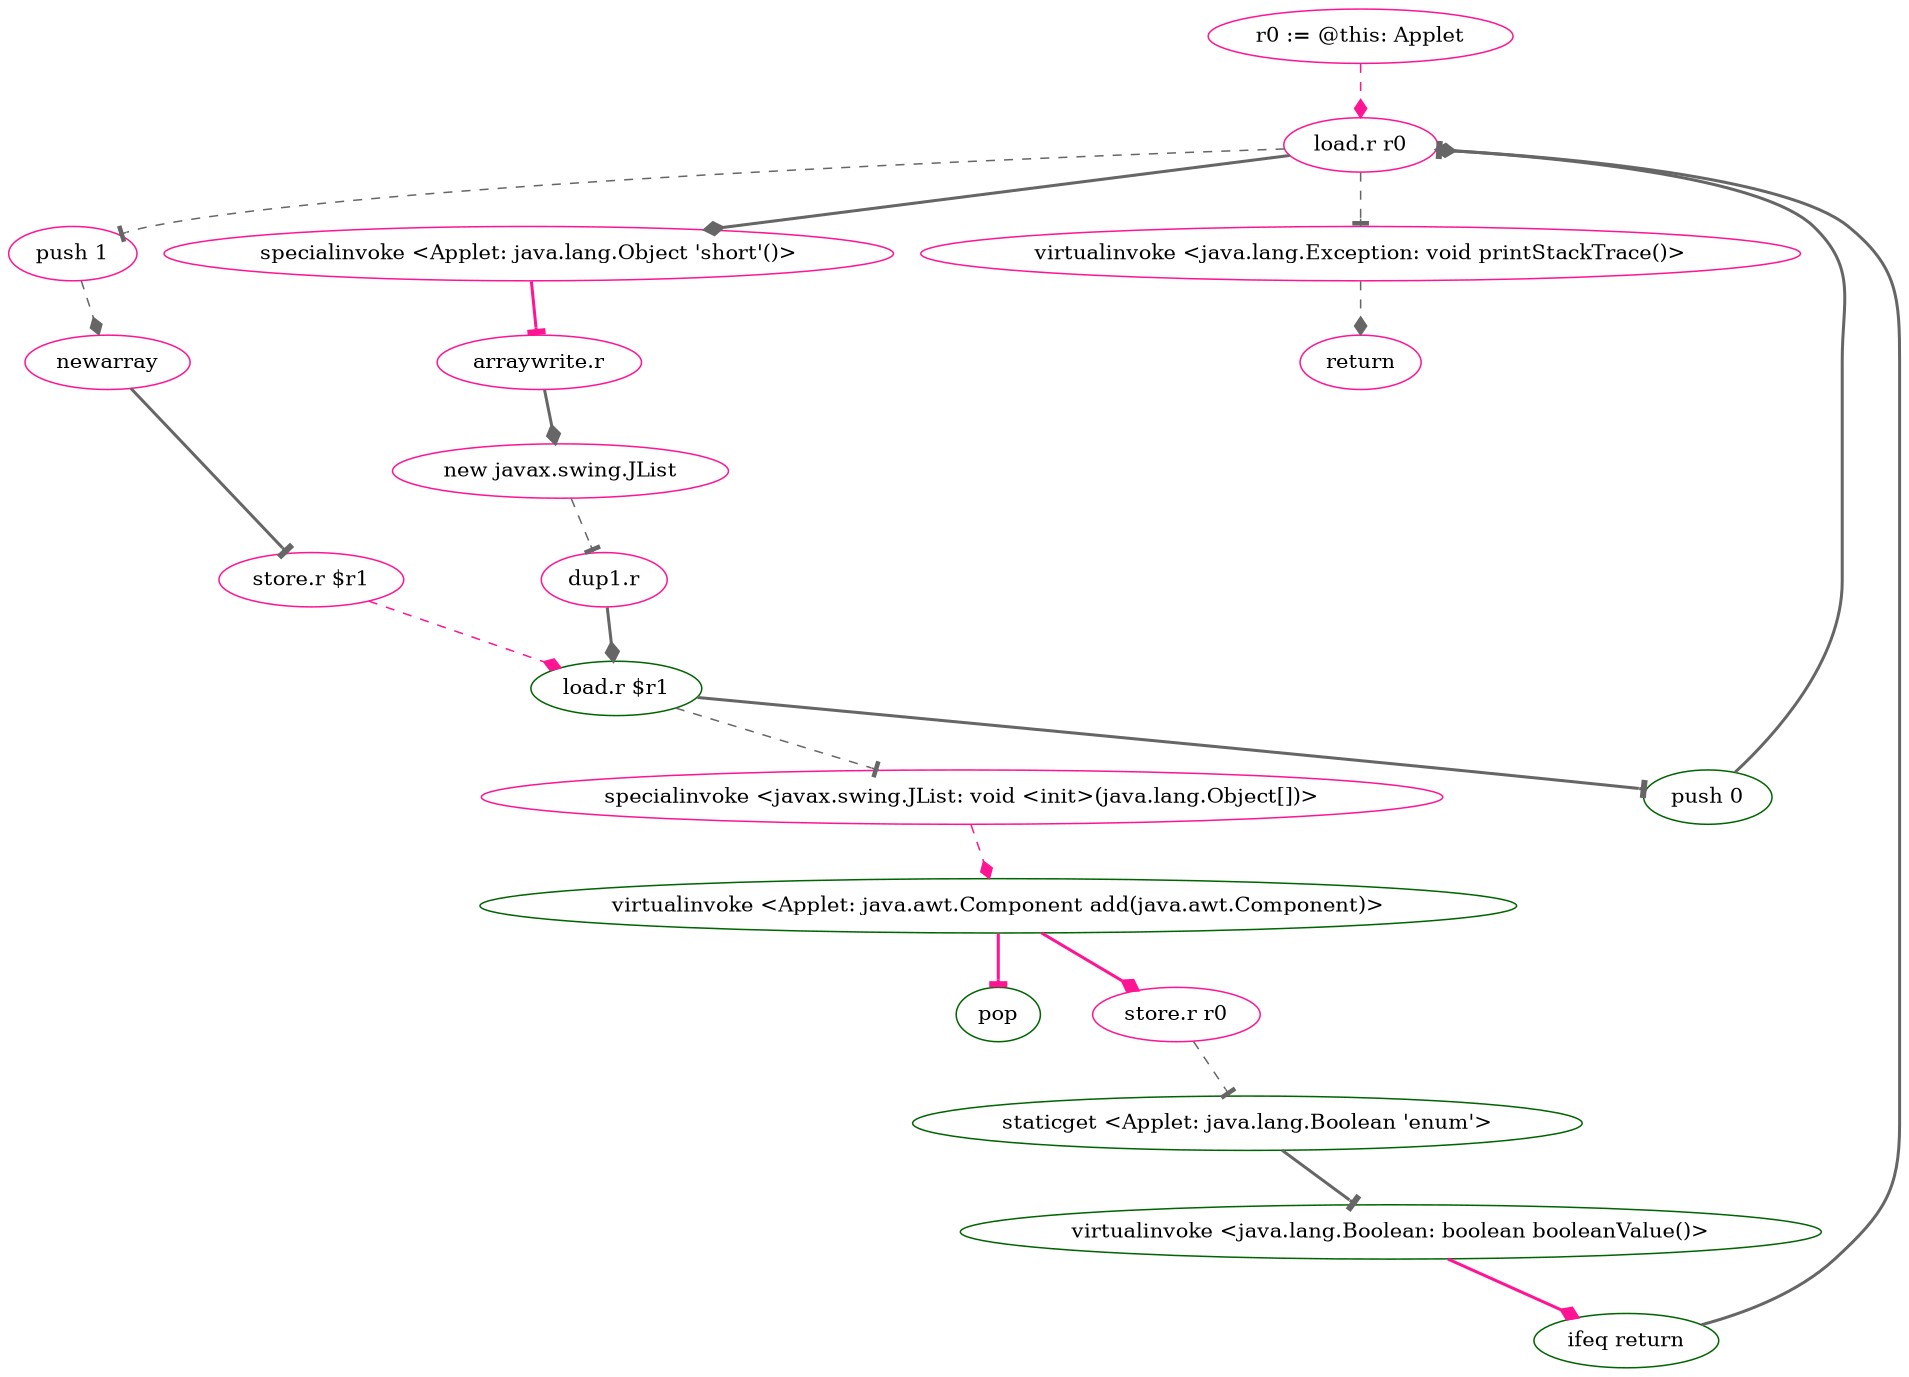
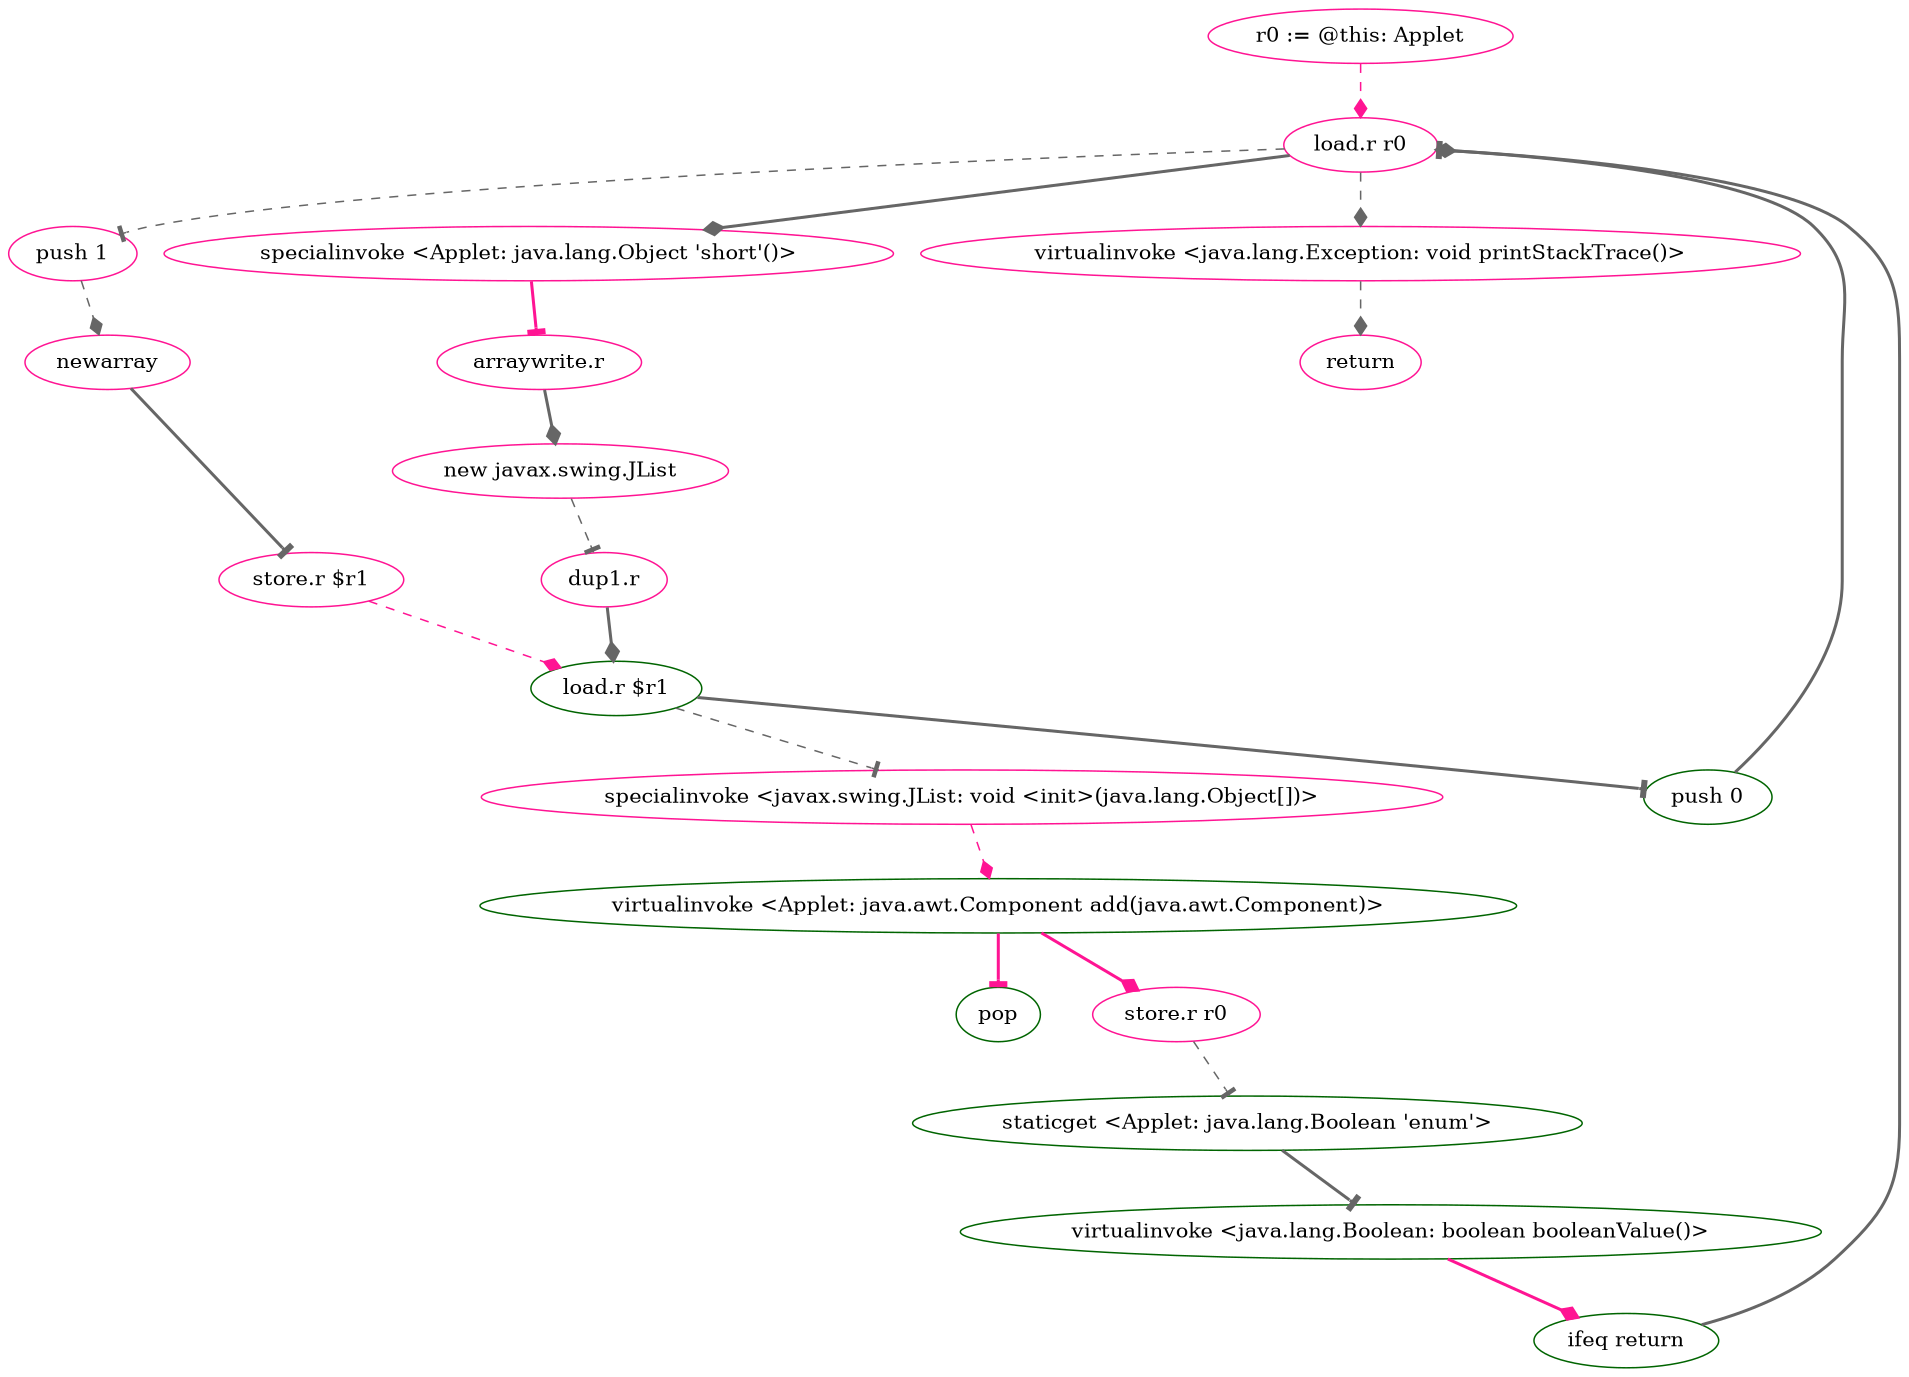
(1361, 196) -> (1361, 190)
